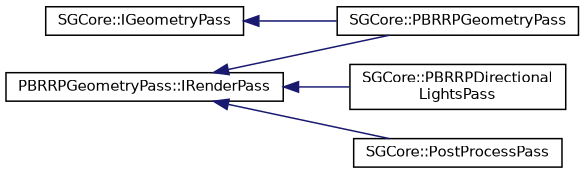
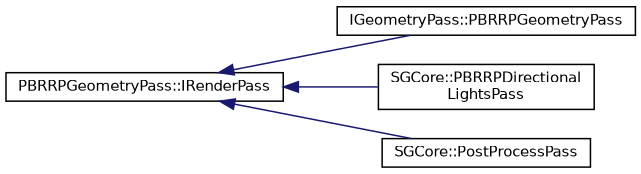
(145, 21) -> none
(458, 21) -> (486, 21)
